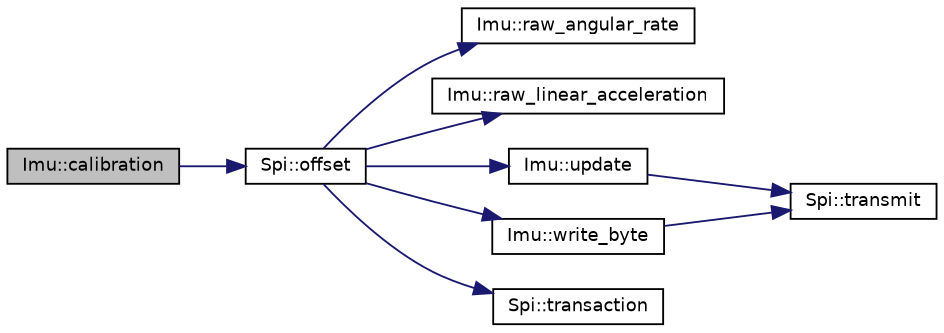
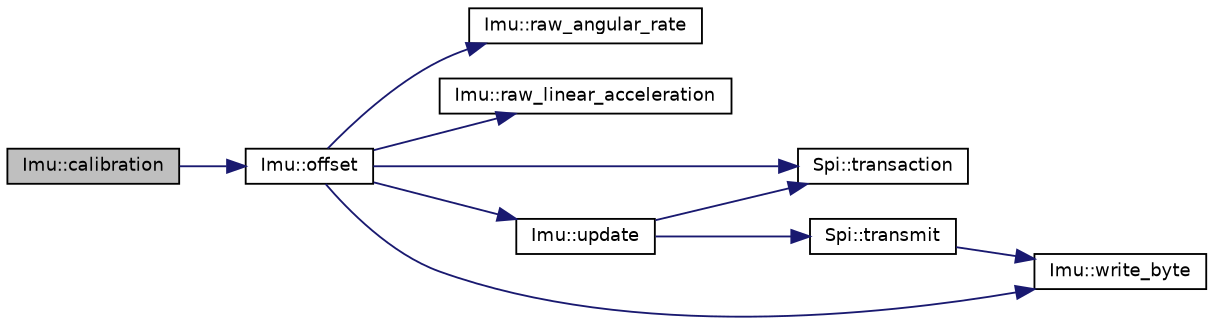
(306, 166) -> (309, 166)
none -> (722, 204)
(718, 219) -> (986, 252)
